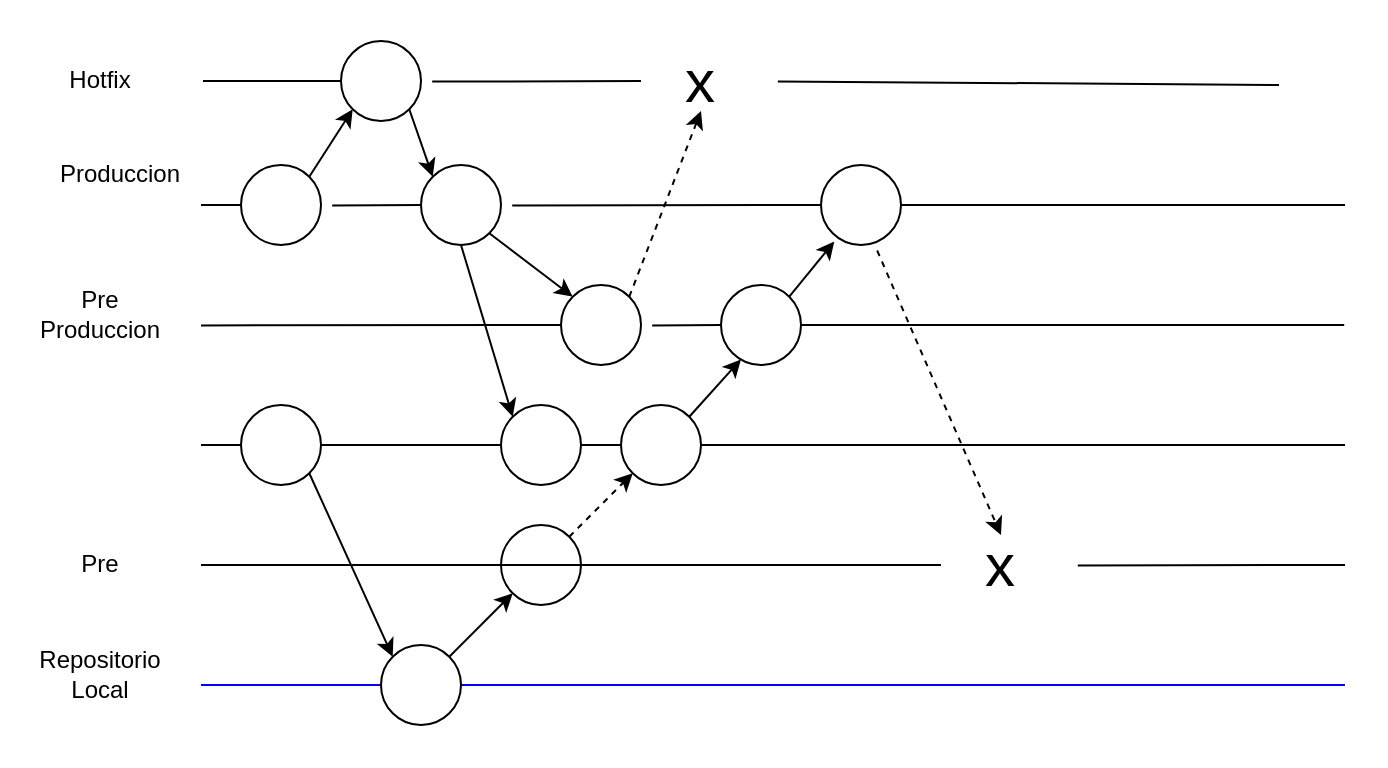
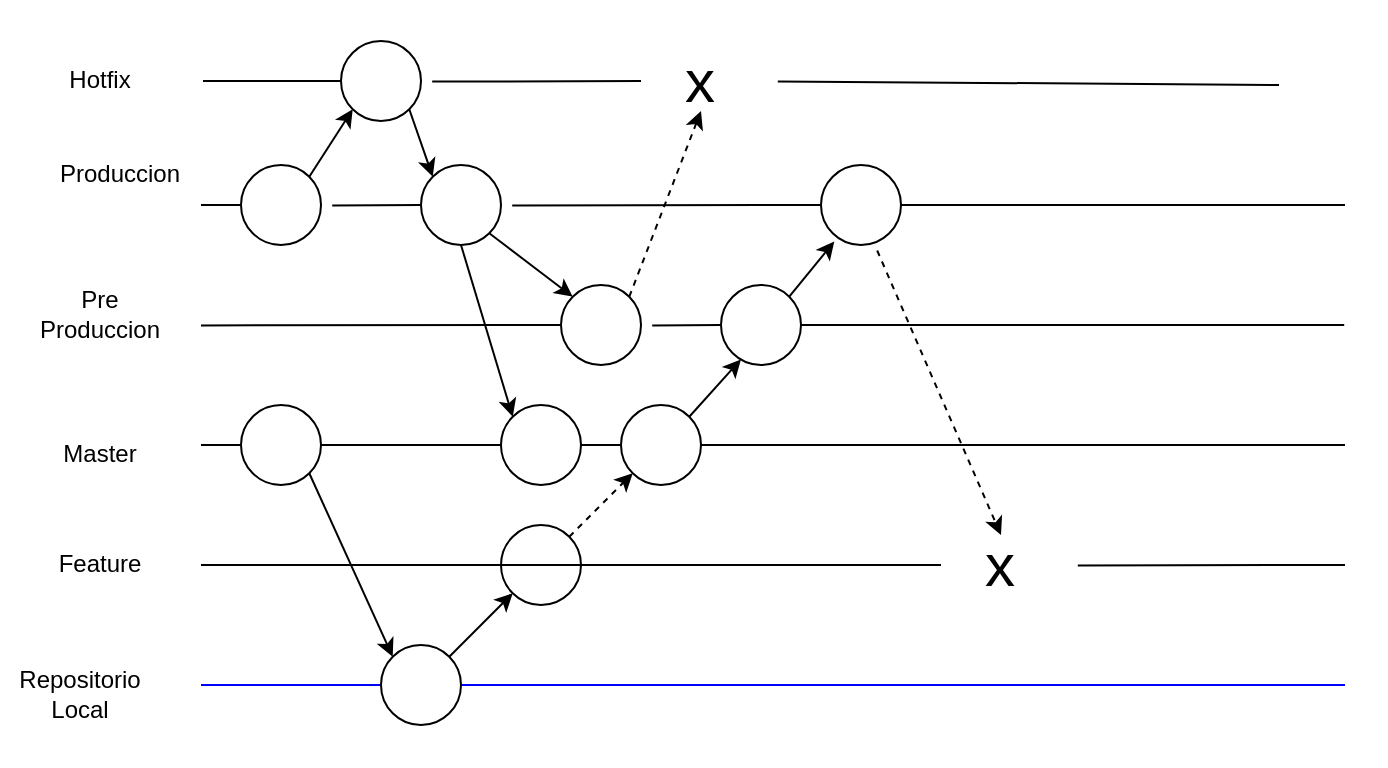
none -> (101, 455)
(101, 565) -> (101, 565)
(101, 675) -> (81, 695)
